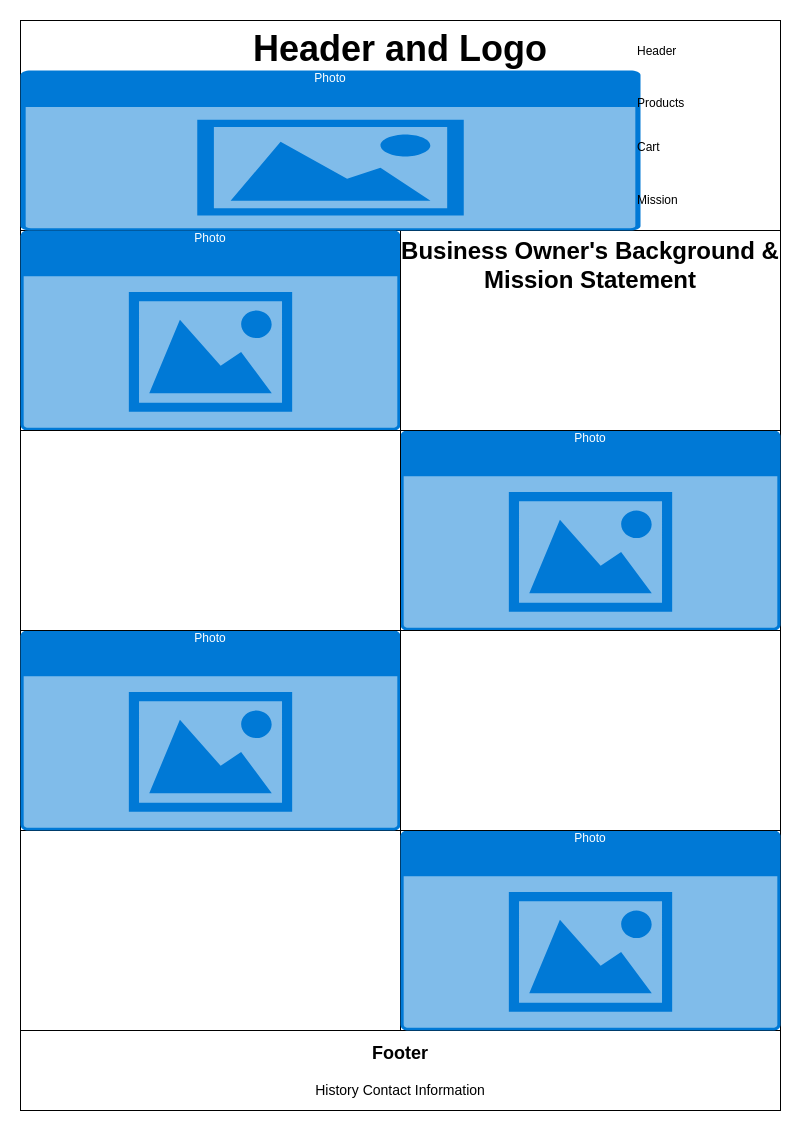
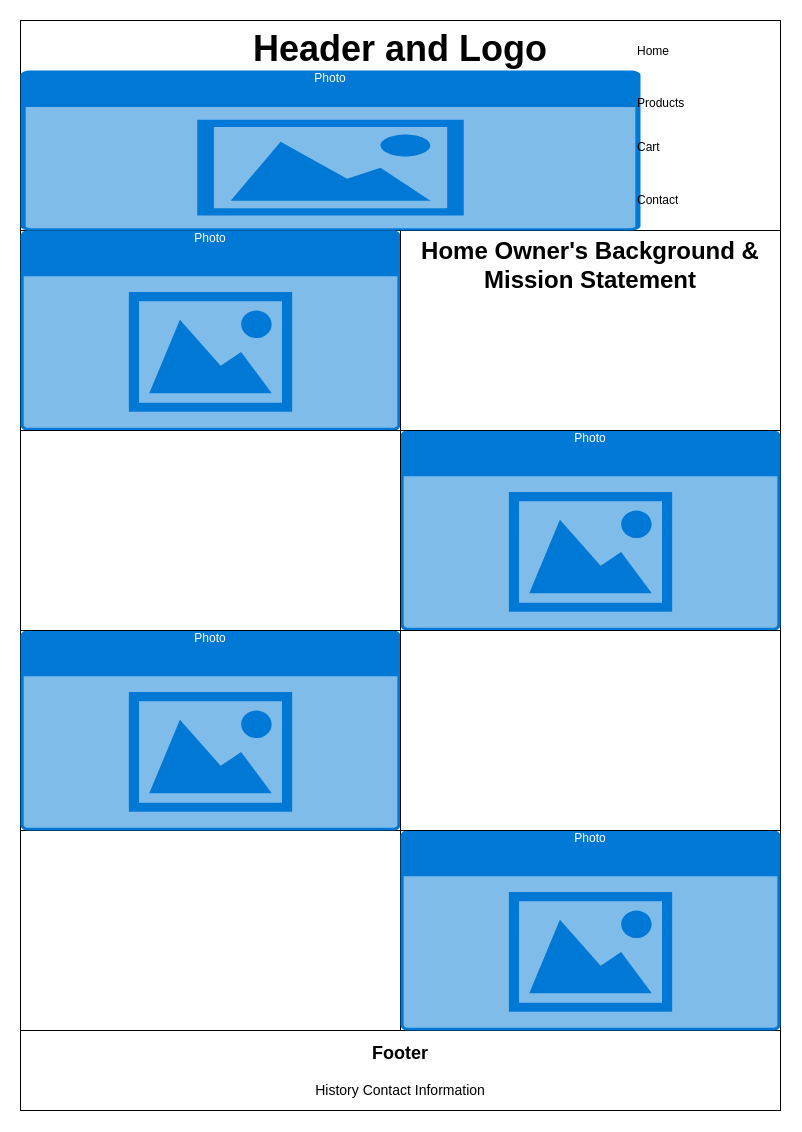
(658, 52) -> (651, 52)
(658, 201) -> (661, 201)
(591, 245) -> (591, 245)
